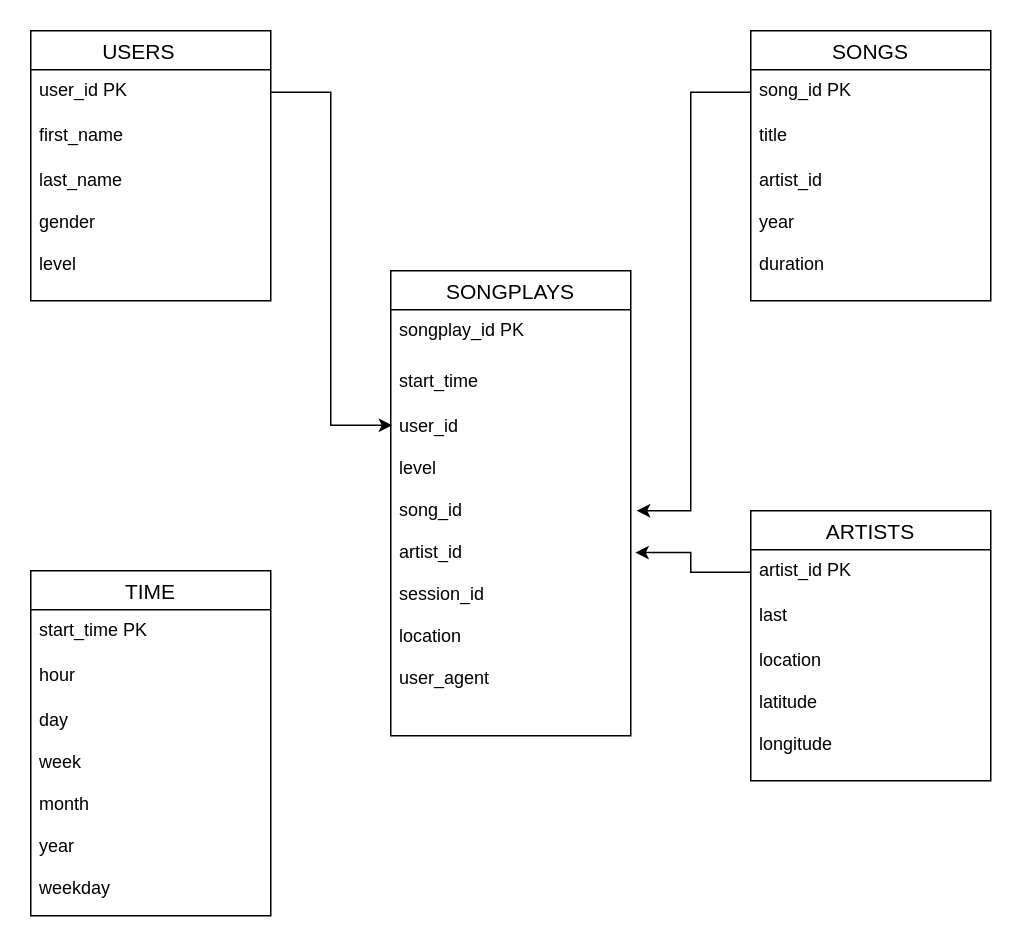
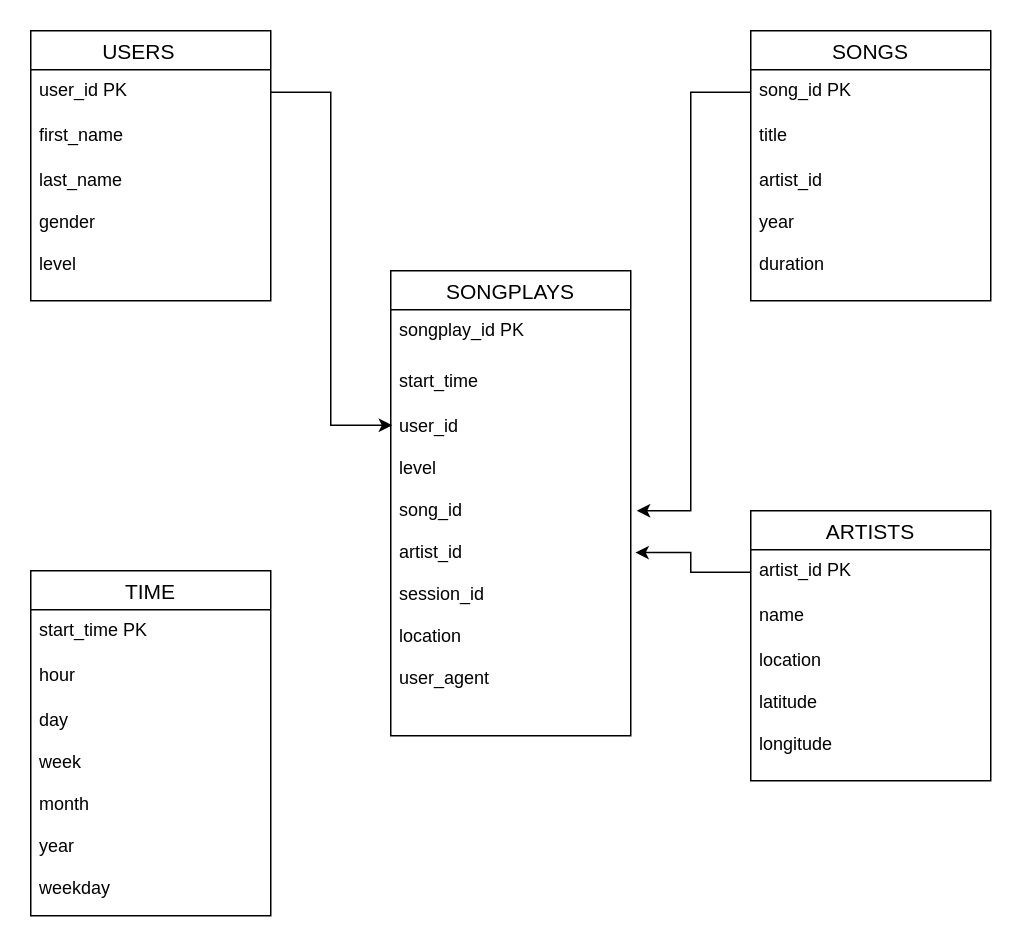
(777, 615) -> (779, 615)
